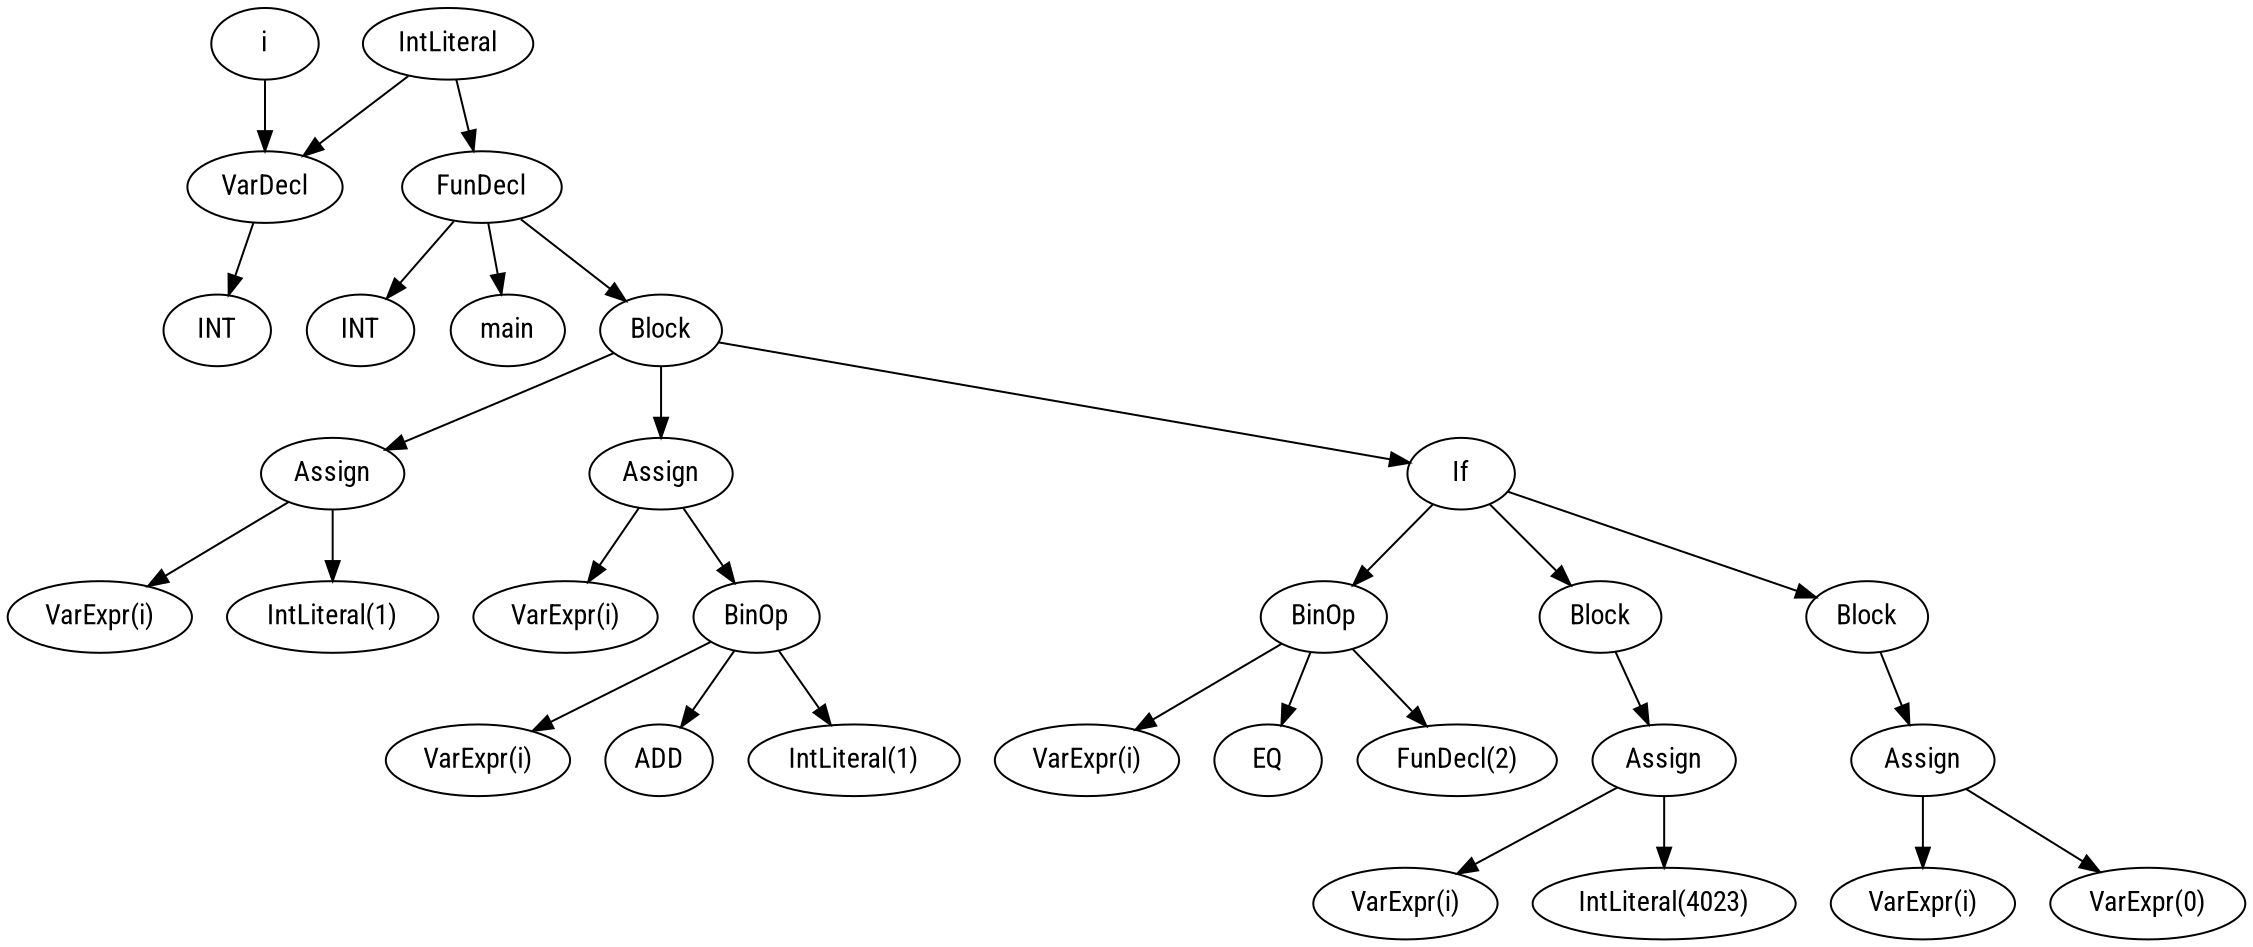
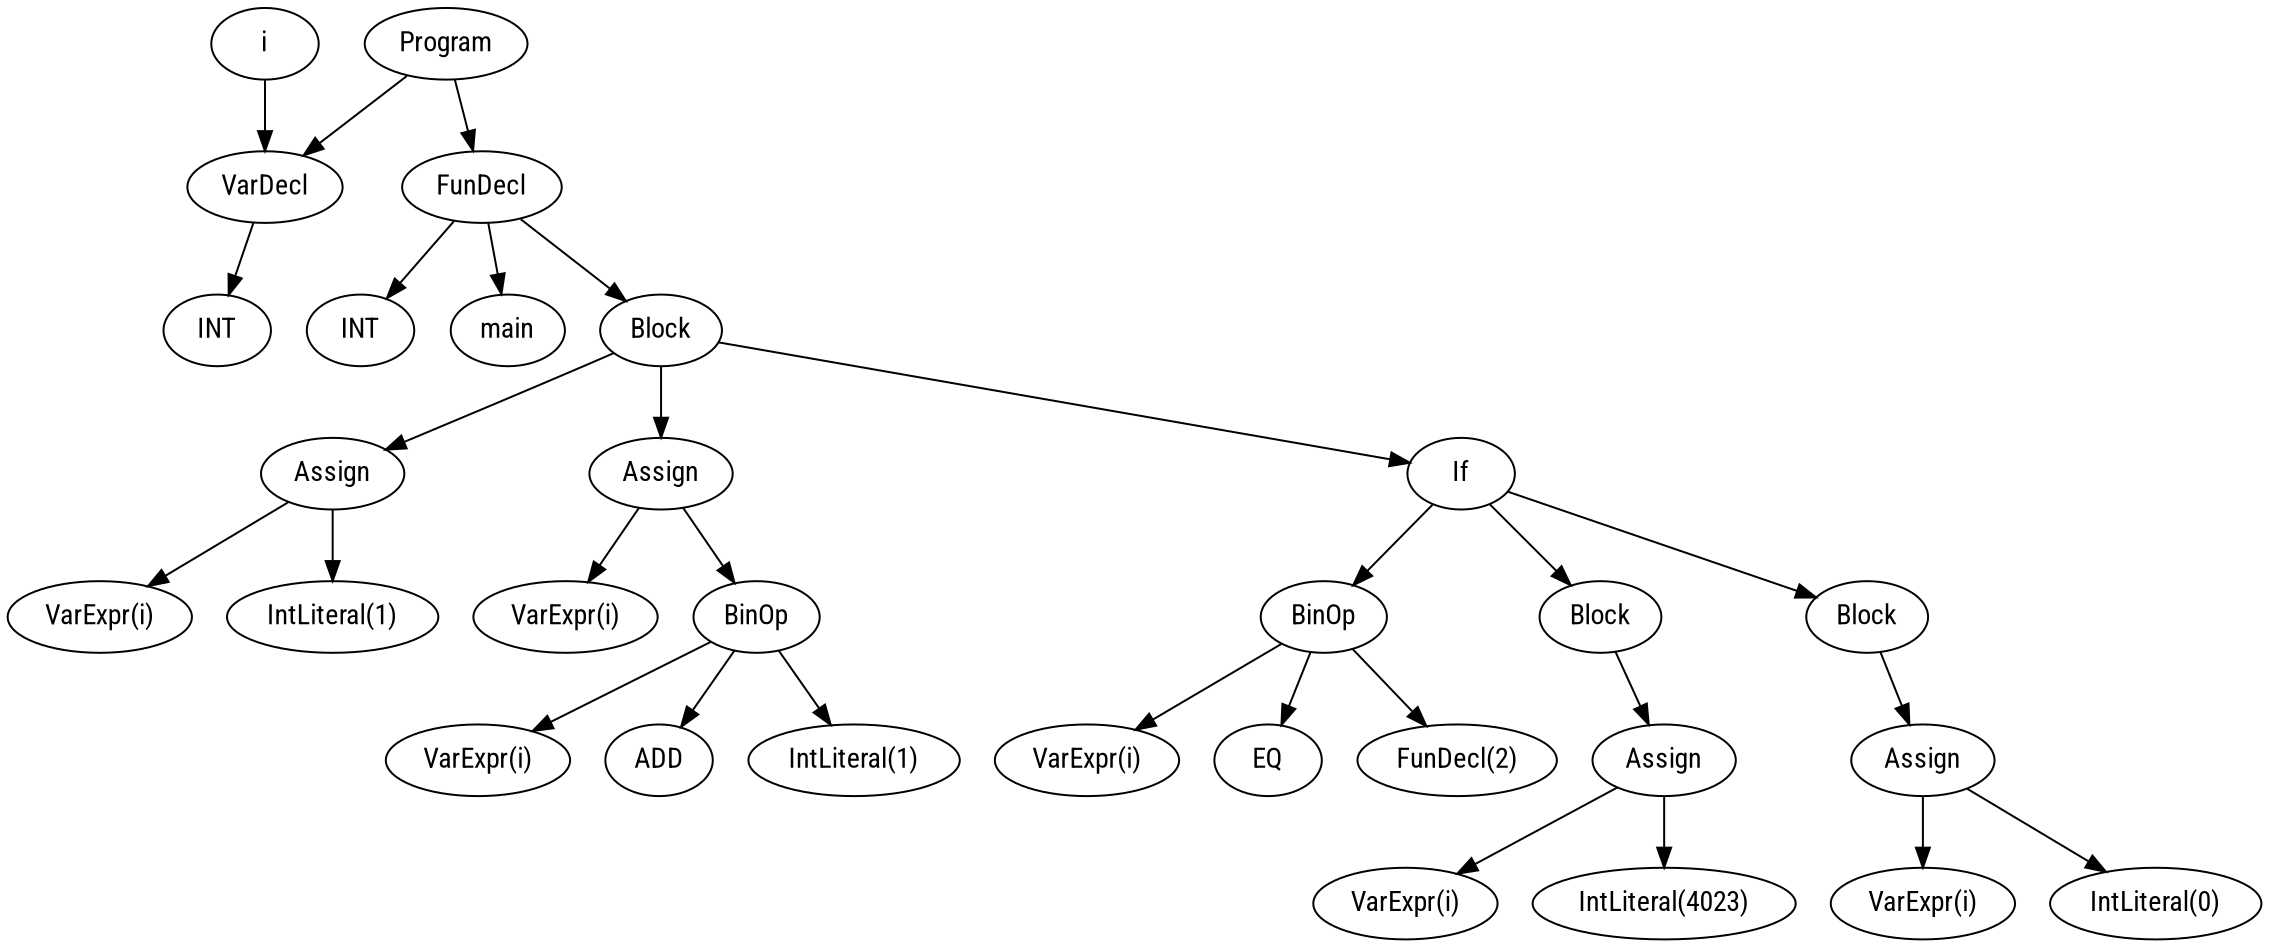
(448, 44) -> (446, 44)
(2148, 904) -> (2156, 904)
